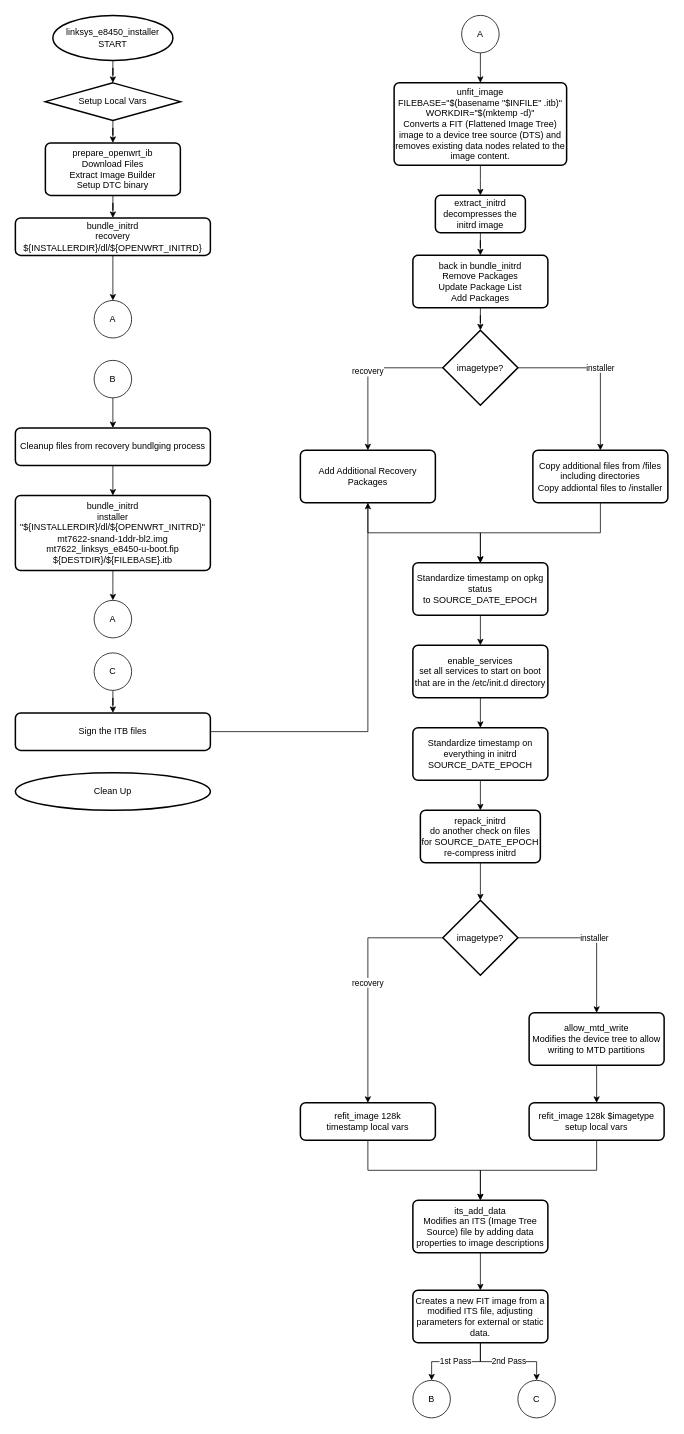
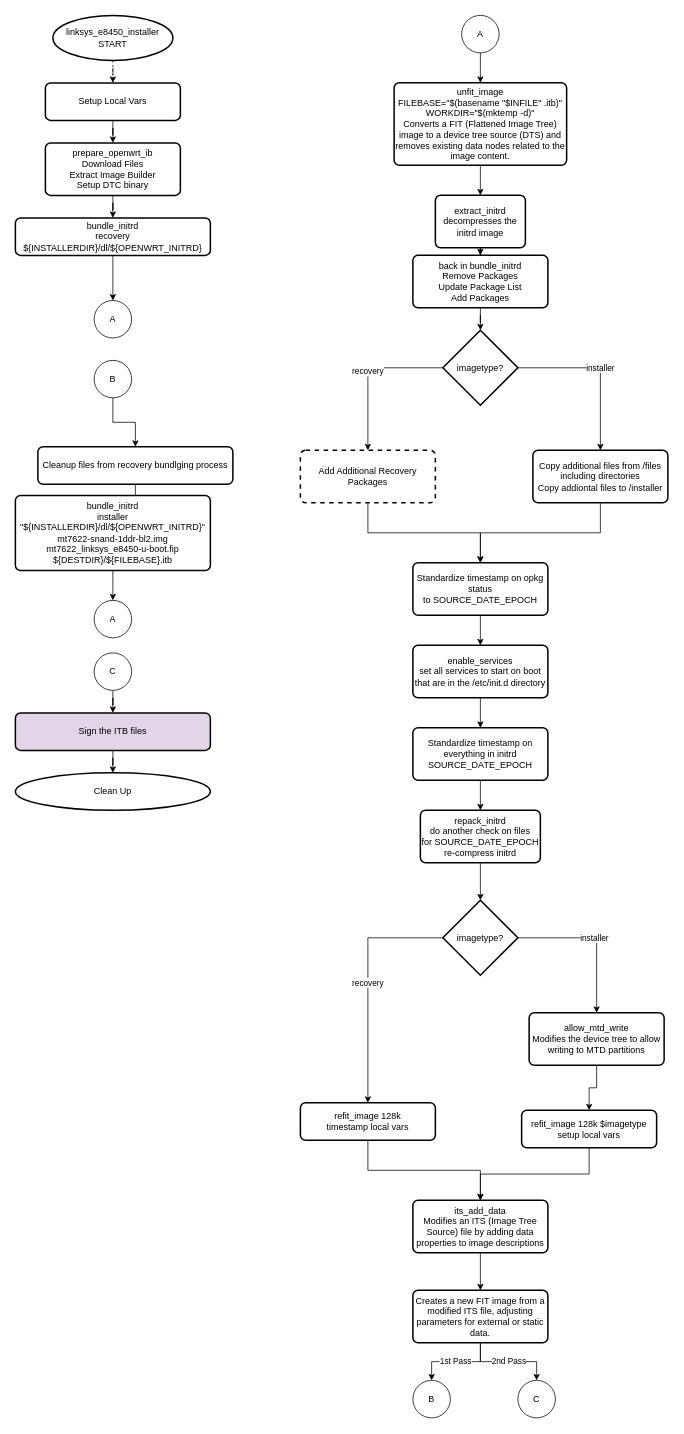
(113, 74) -> (113, 74)
(113, 102) -> (113, 102)
(480, 214) -> (480, 222)
(113, 447) -> (135, 465)
(368, 477) -> (368, 477)
(368, 712) -> (113, 762)
(113, 732) -> (113, 732)
(597, 1122) -> (589, 1129)
